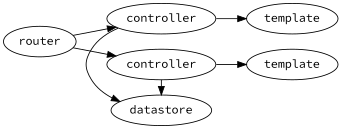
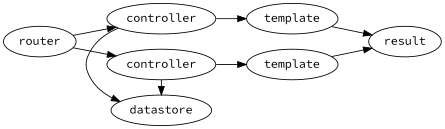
none -> (405, 42)
